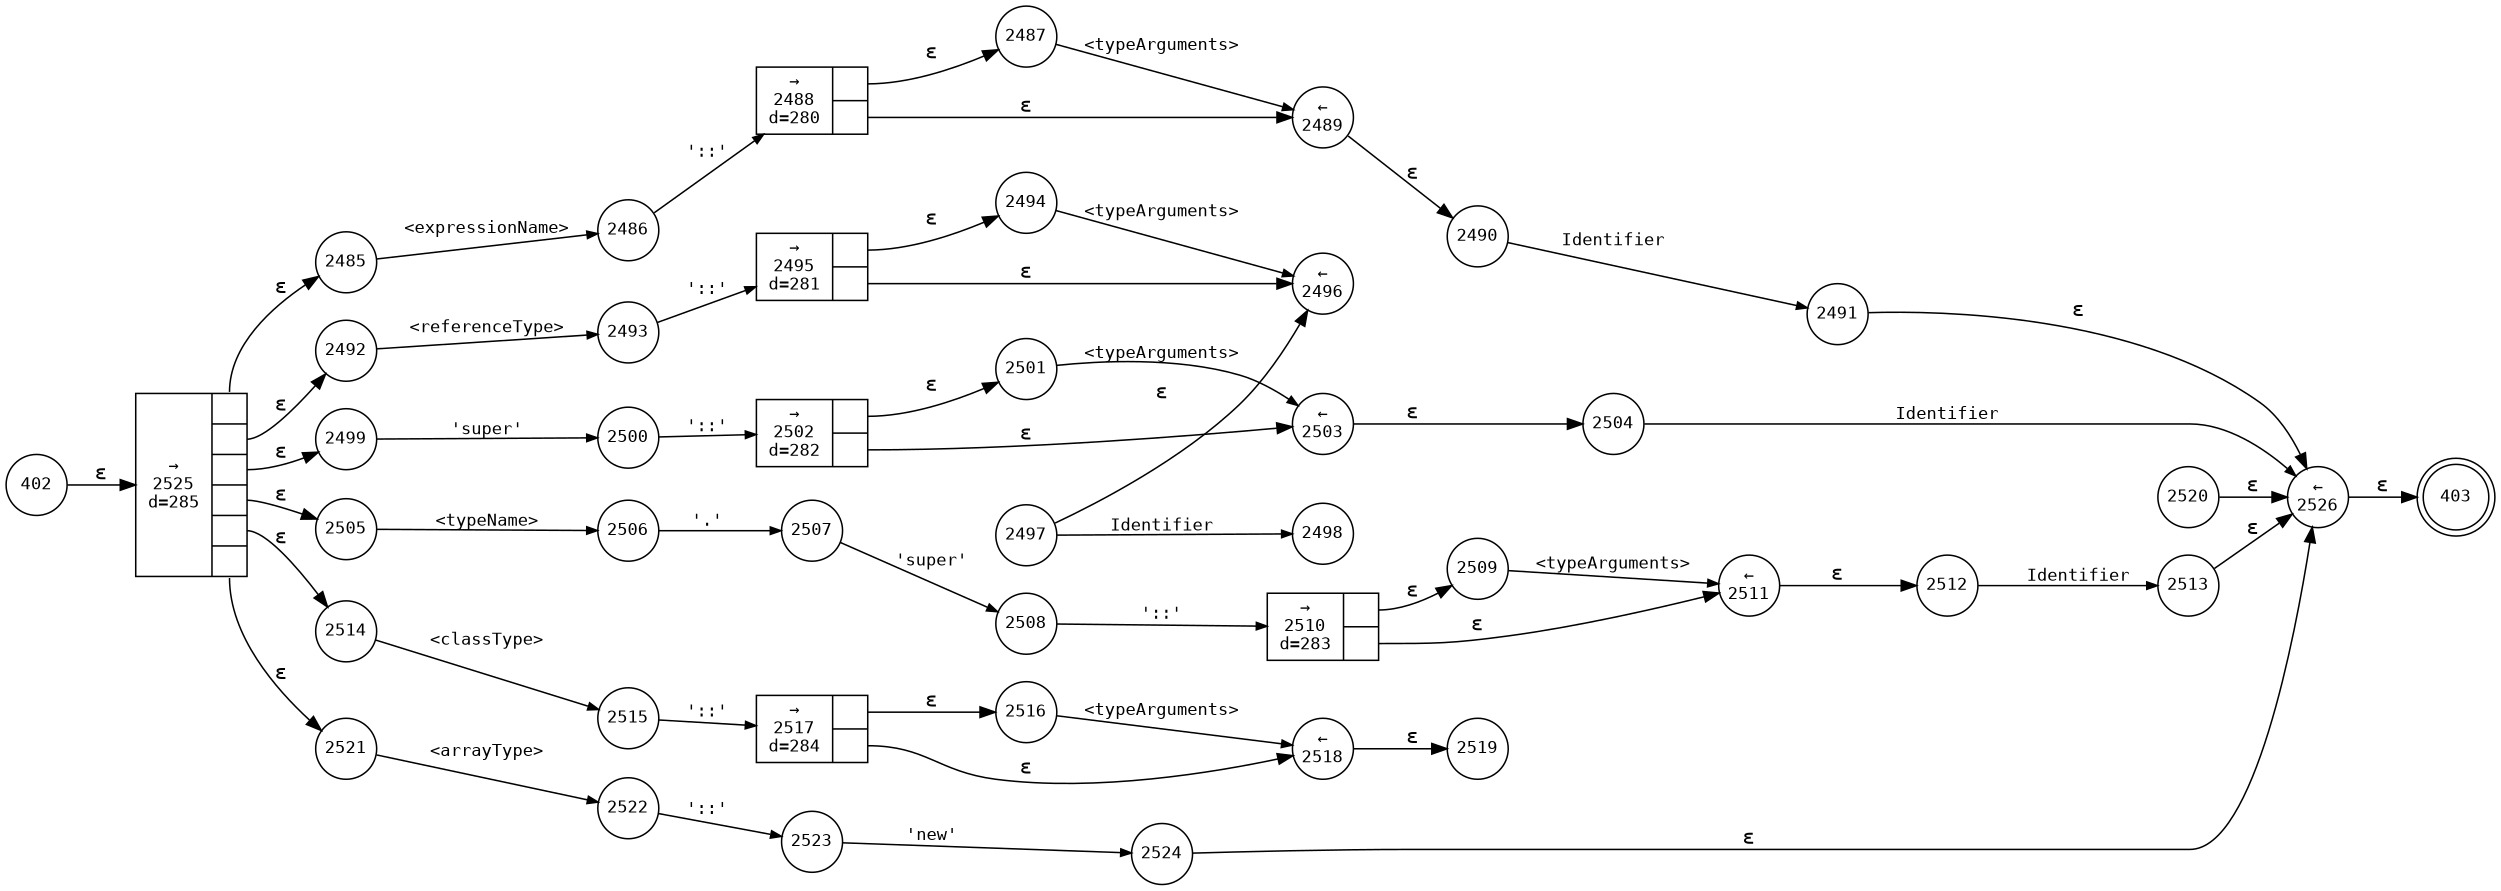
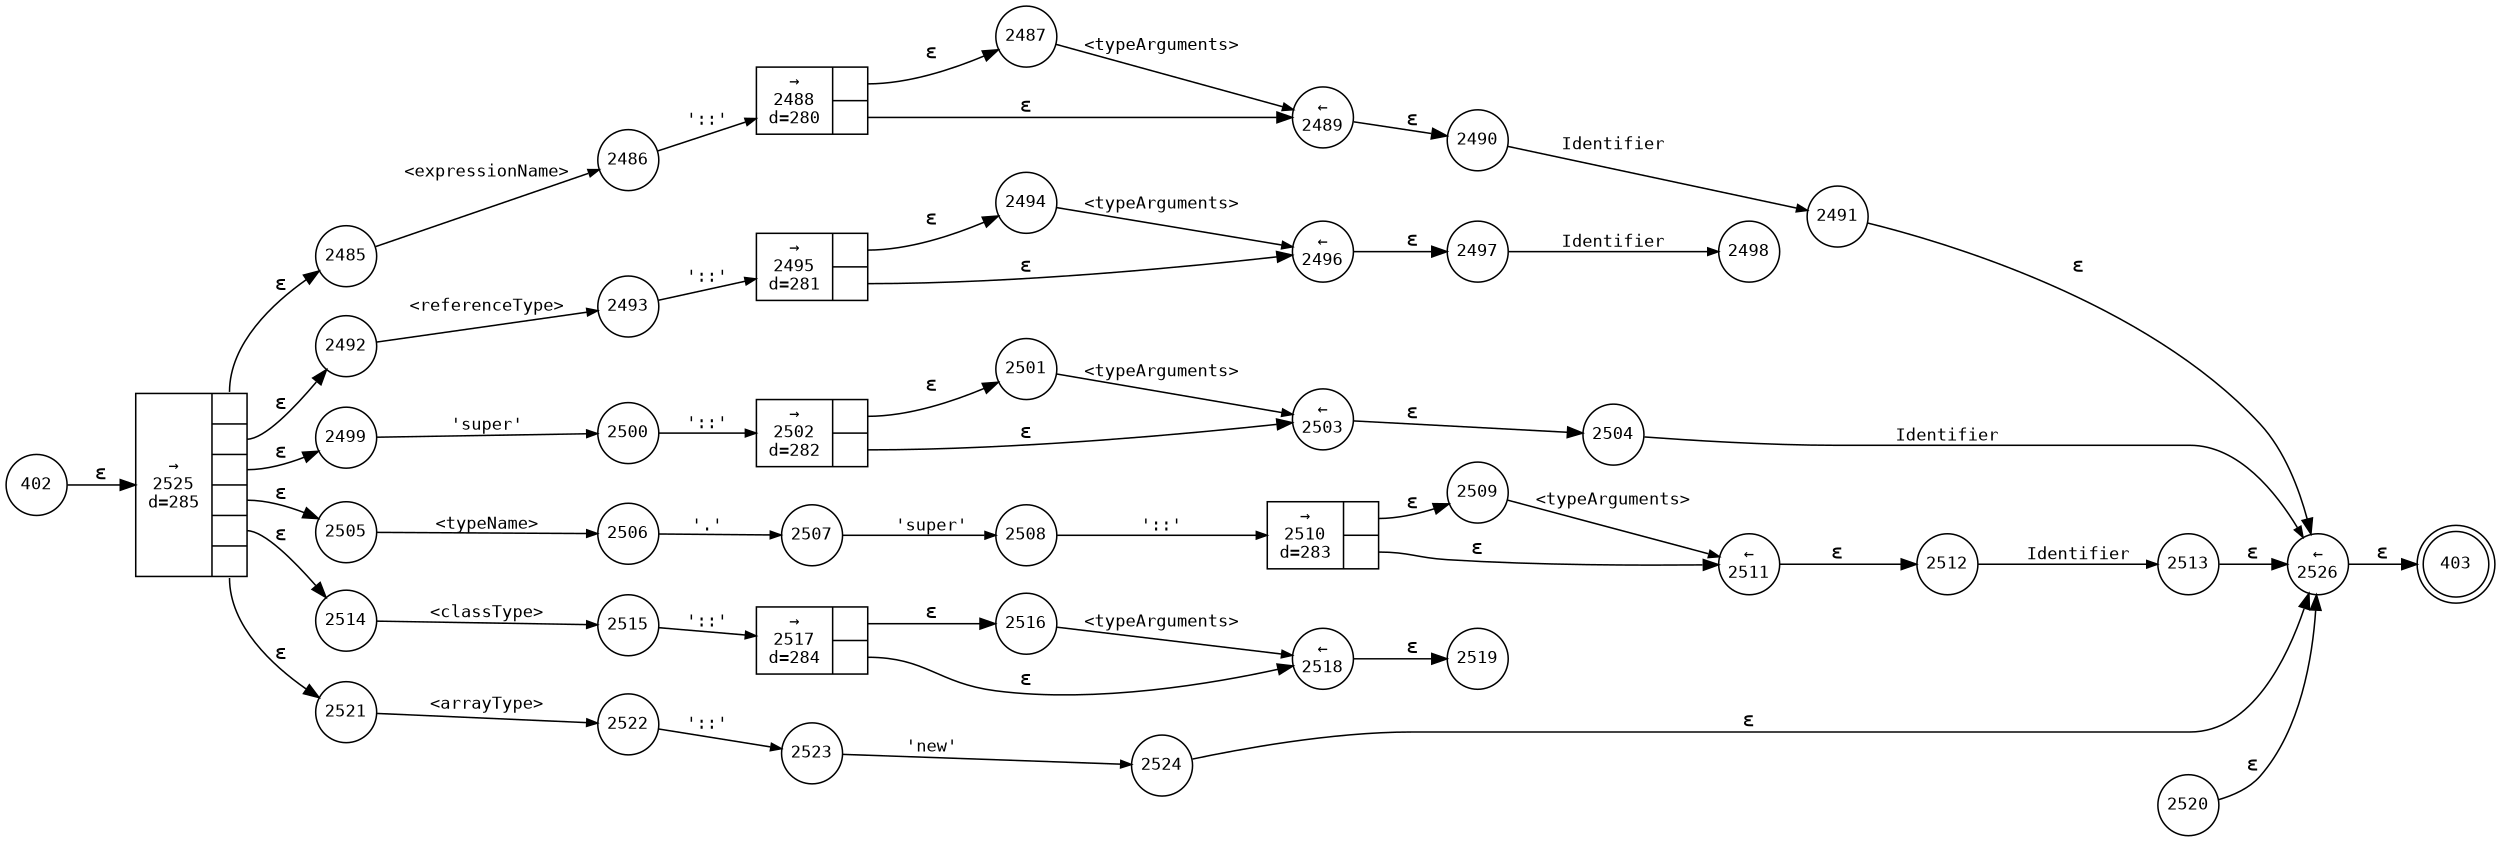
(1187, 447) -> (1393, 252)
